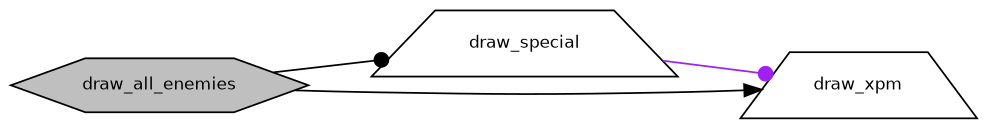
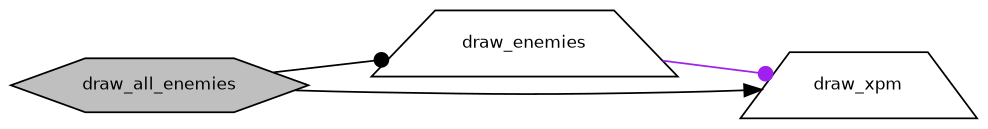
(525, 44) -> (525, 44)
